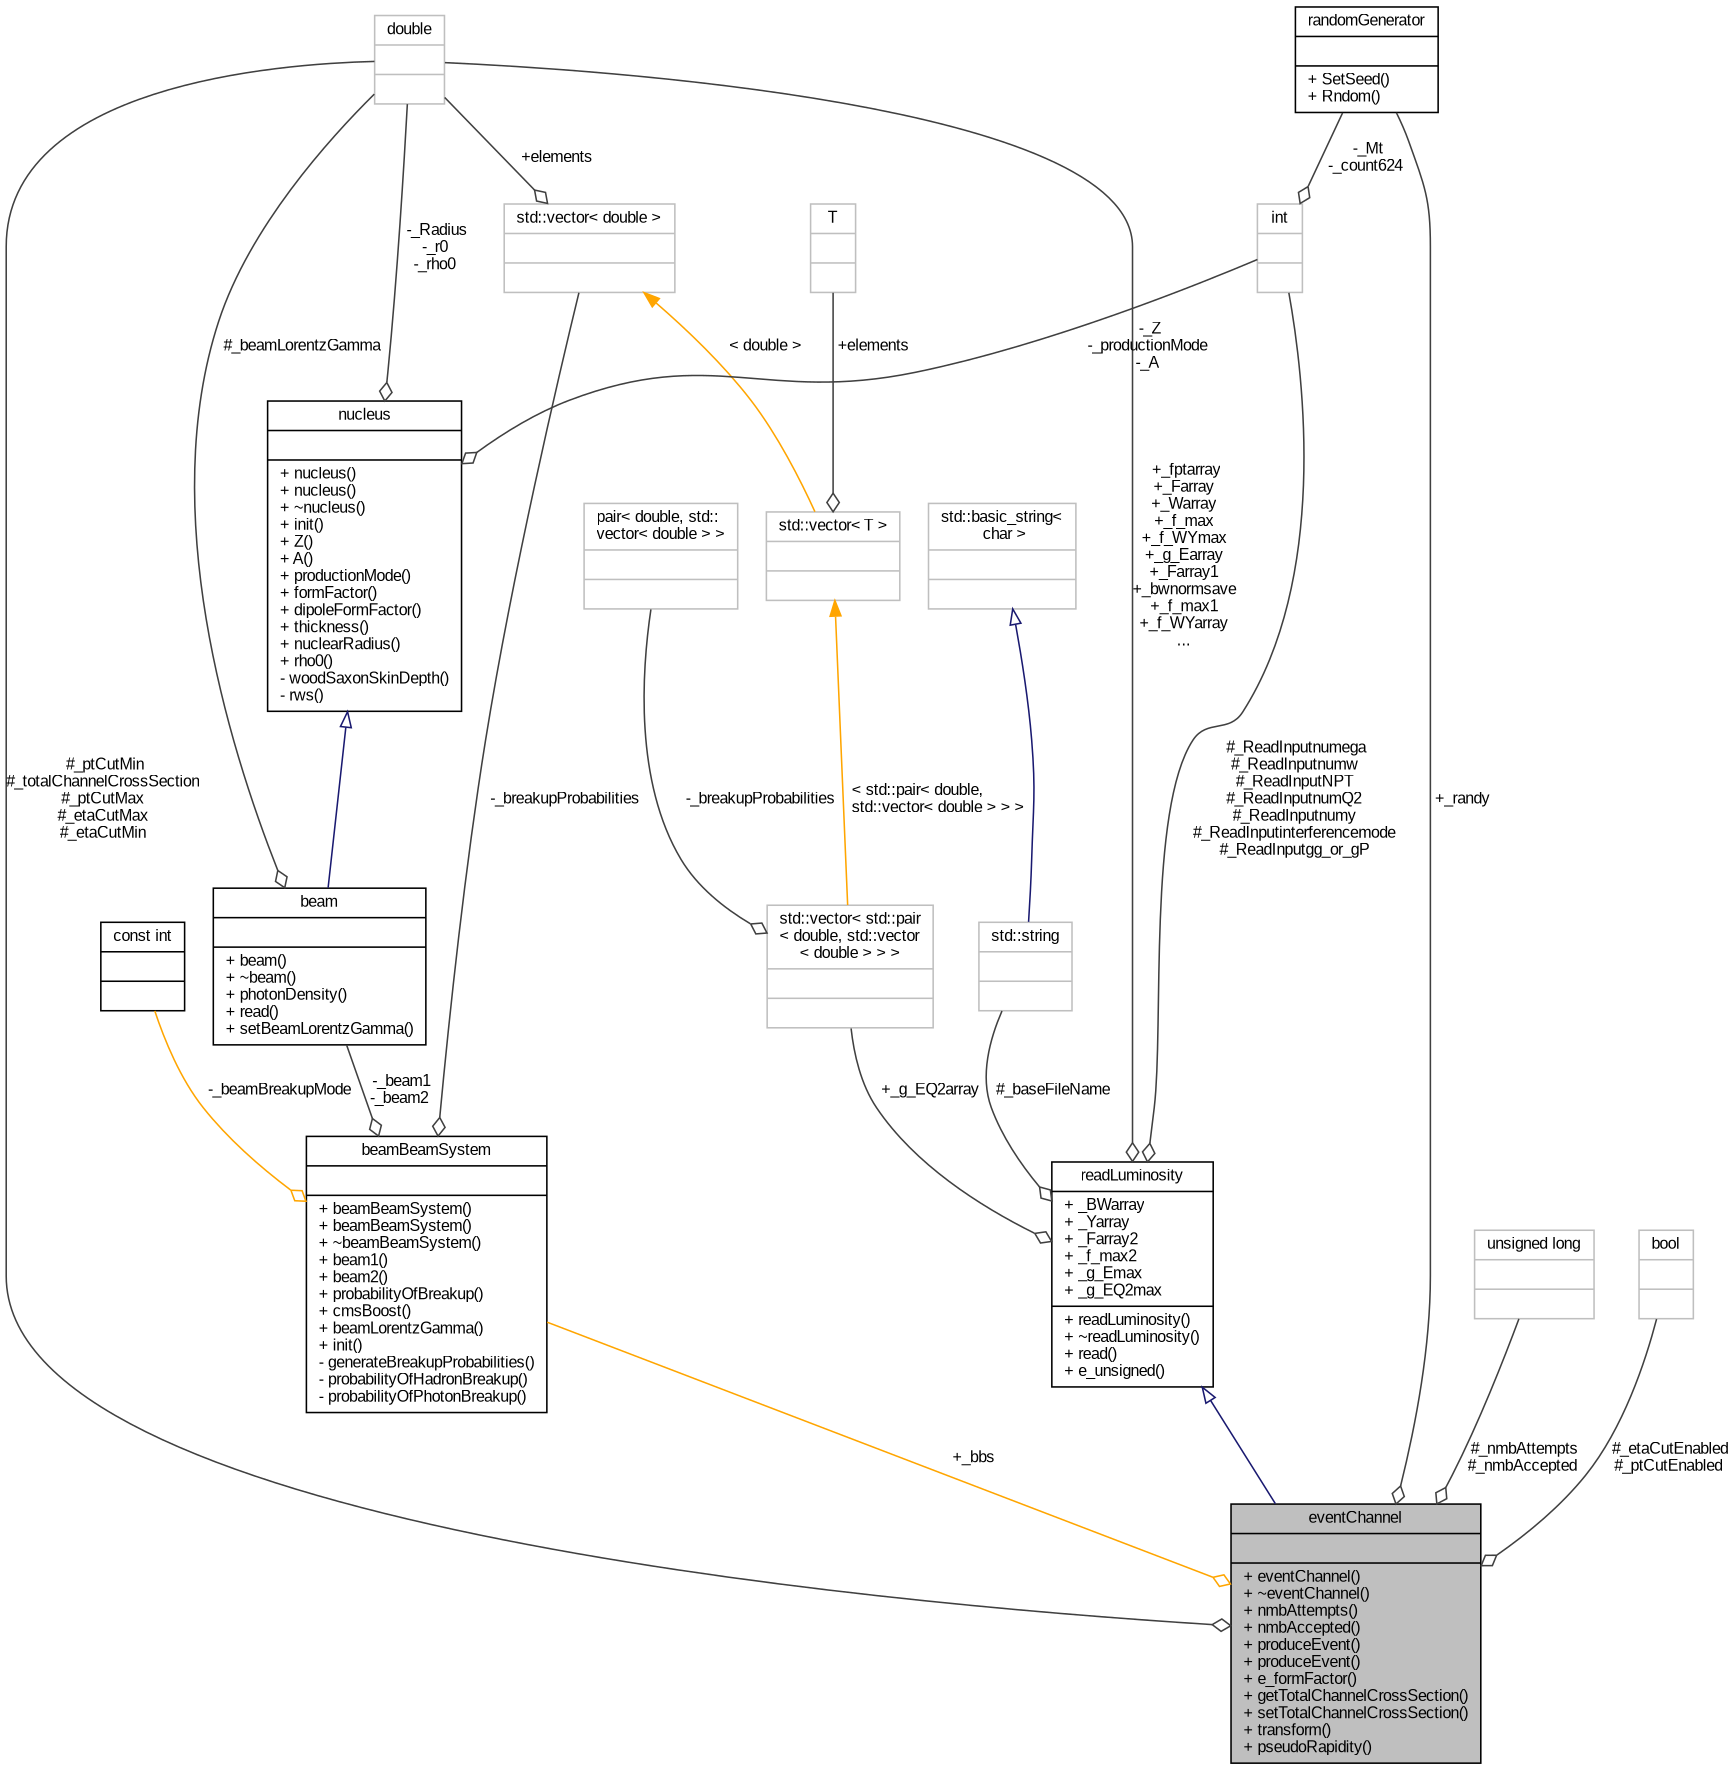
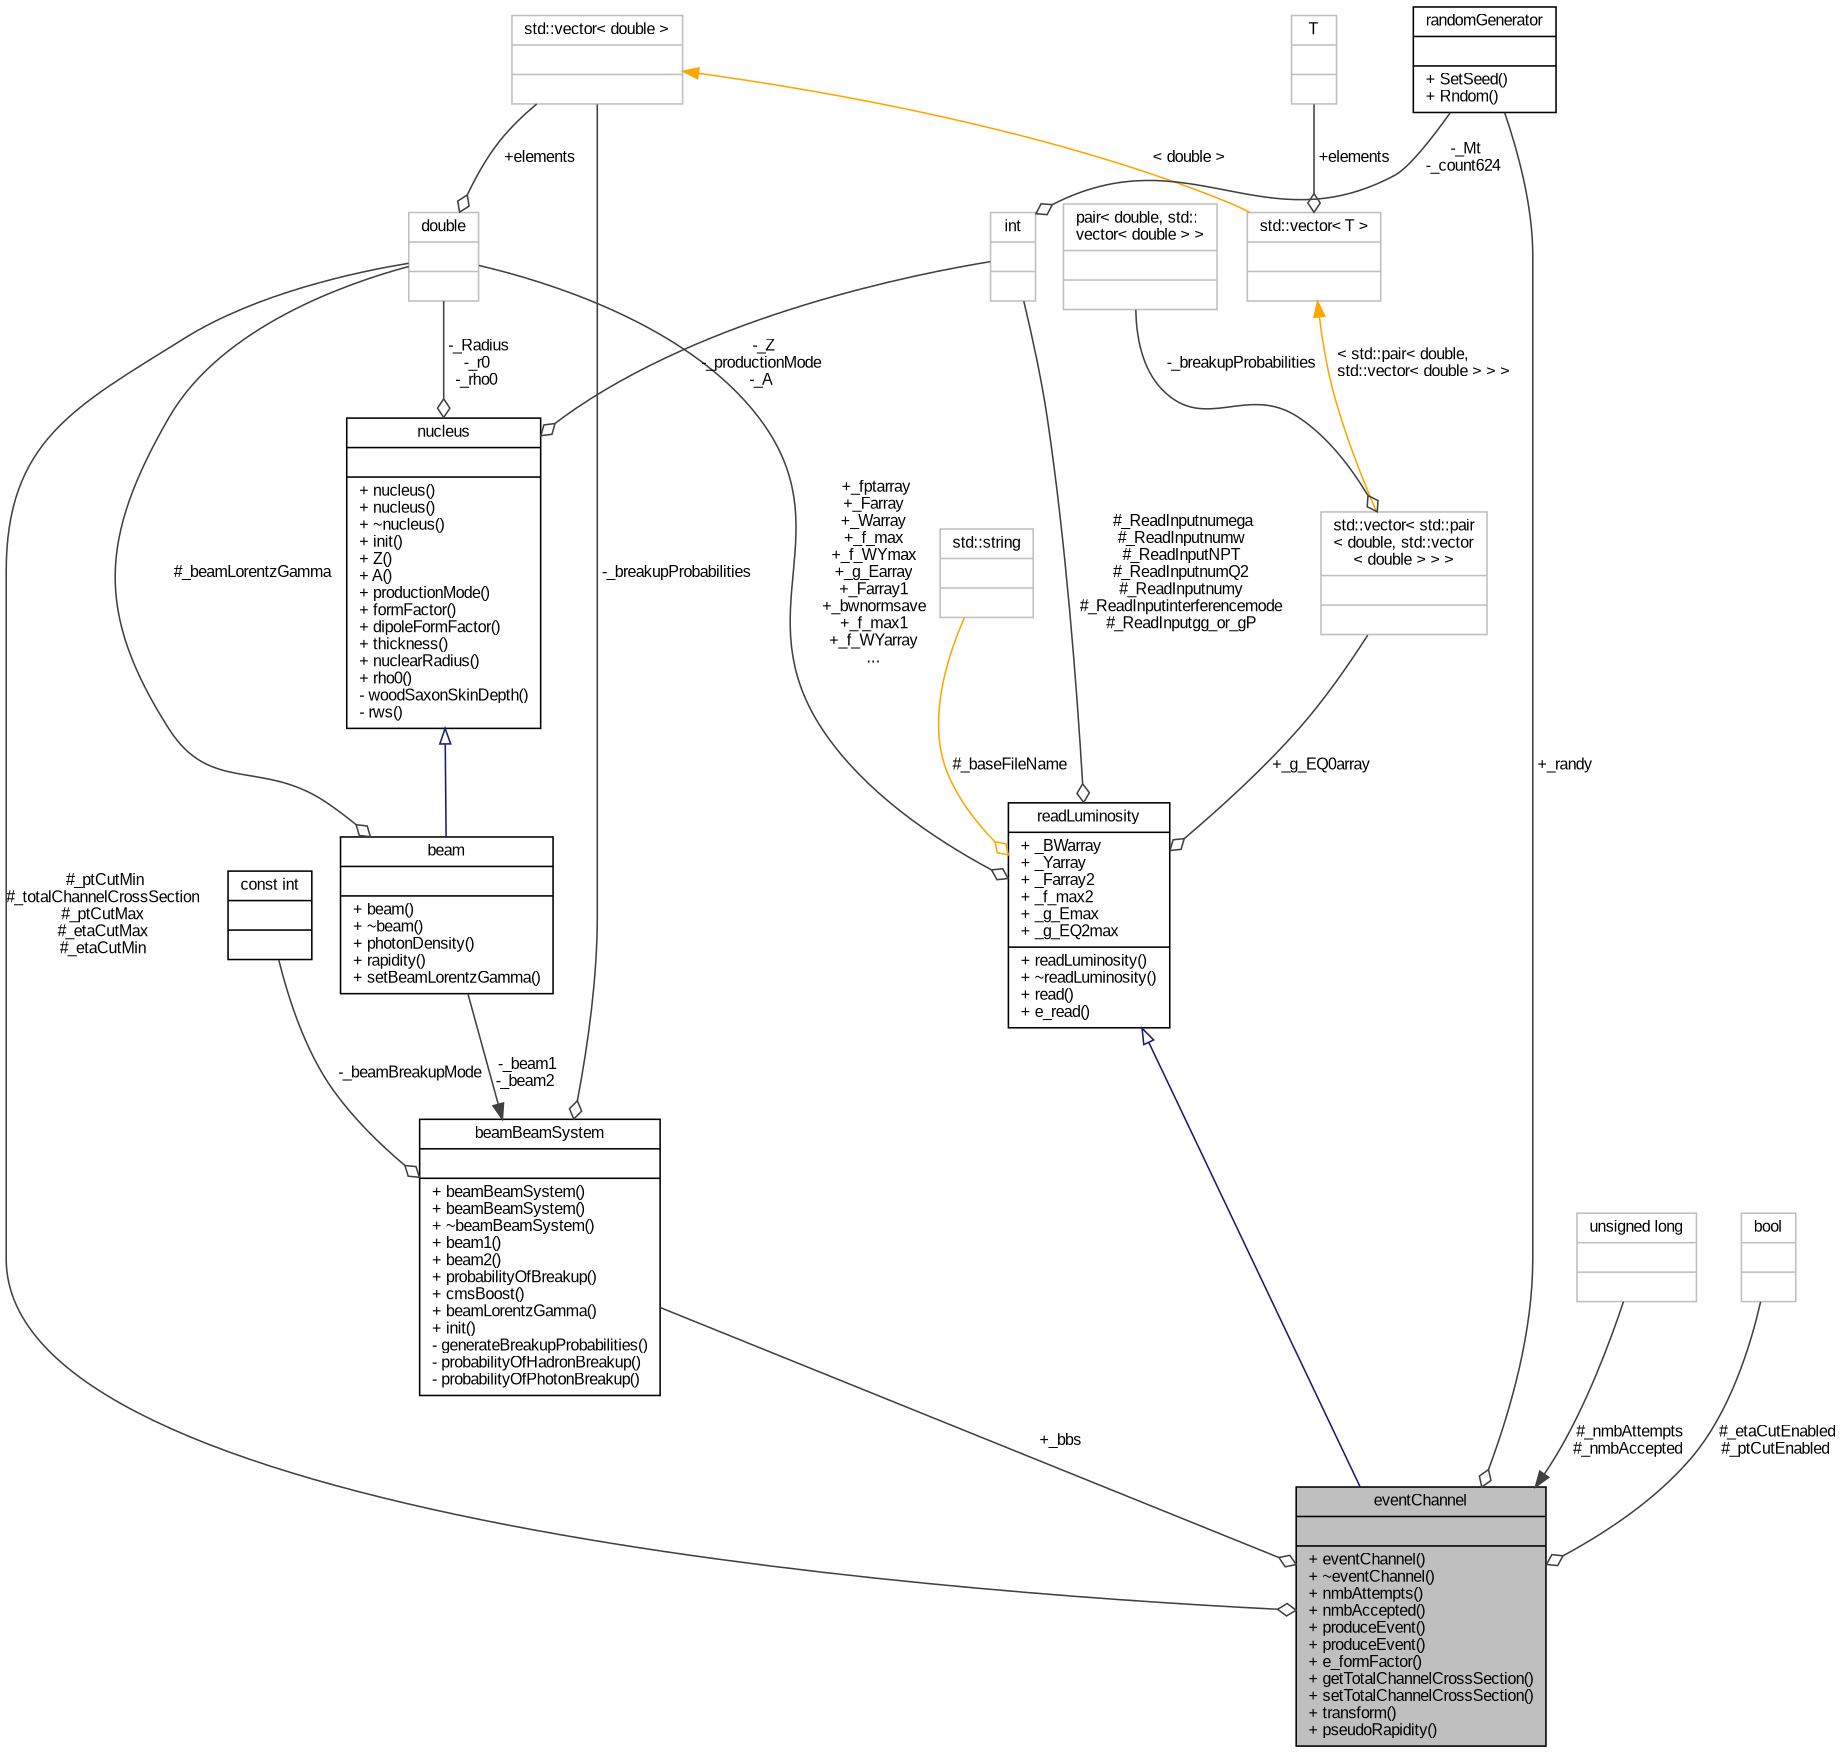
(490, 144) -> (496, 145)
(1002, 556) -> none
(252, 1012) -> (389, 961)
(359, 1082) -> (483, 1049)
(929, 1091) -> (1319, 766)
(990, 1105) -> (939, 736)
(207, 1112) -> (323, 1074)
(1115, 1371) -> (1056, 1012)
(1485, 1404) -> (1589, 1390)
(880, 1450) -> (970, 1433)
